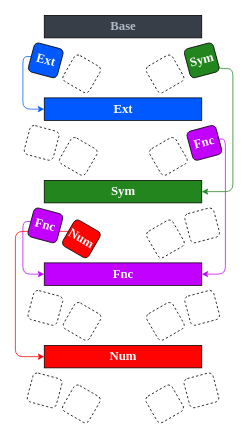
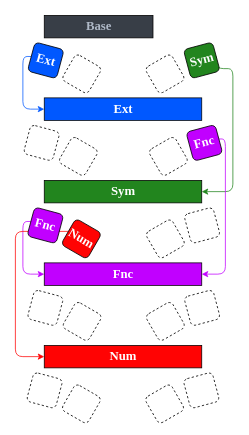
(123, 27) -> (99, 27)
